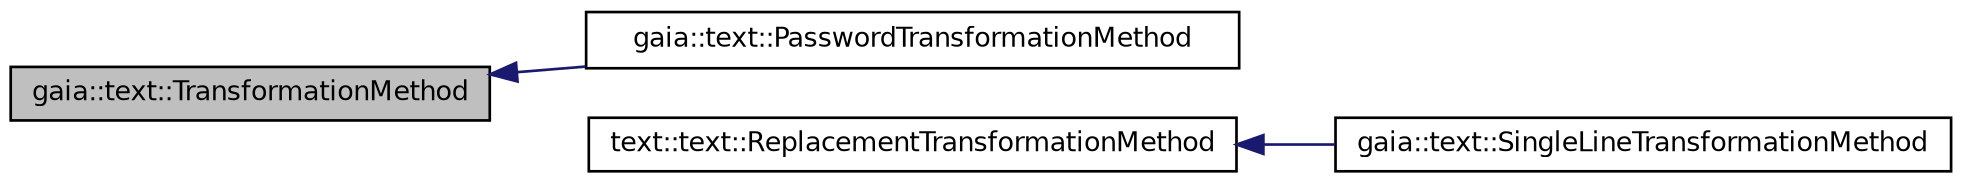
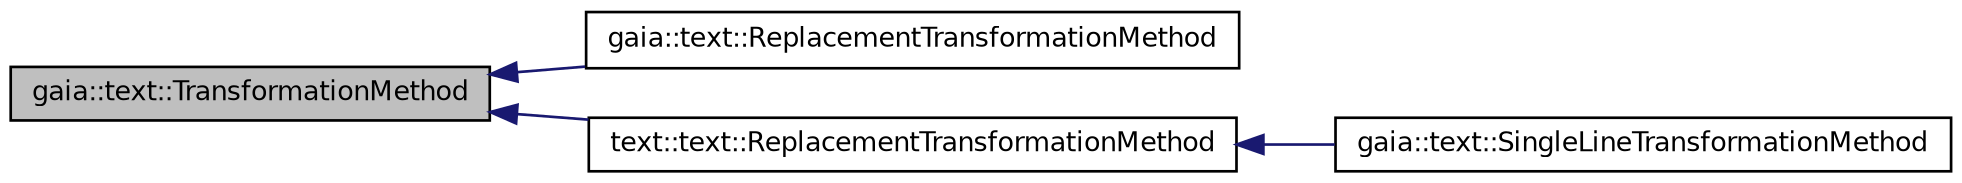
(913, 40) -> (913, 40)
none -> (553, 117)
